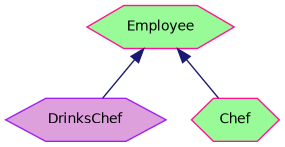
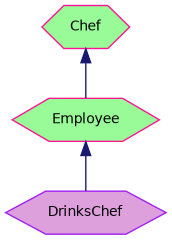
(202, 79) -> (86, 81)
